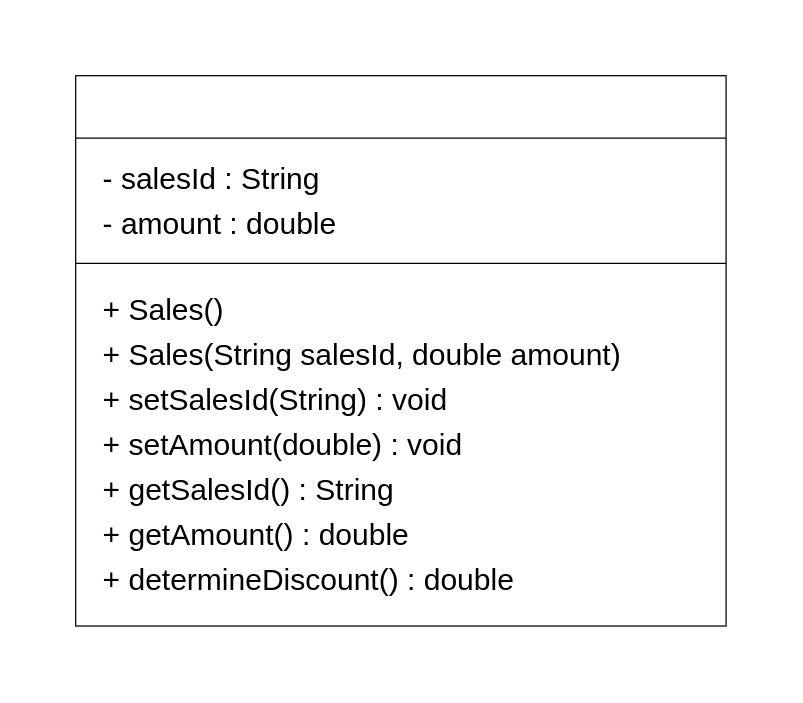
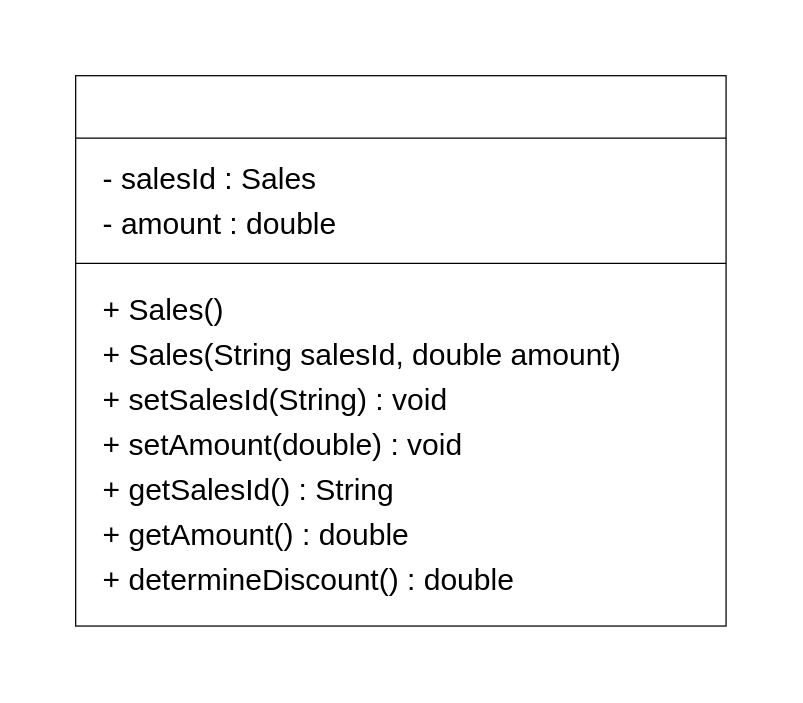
(231, 201) -> (226, 201)
